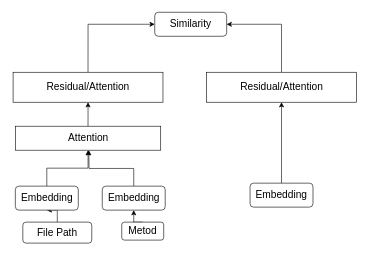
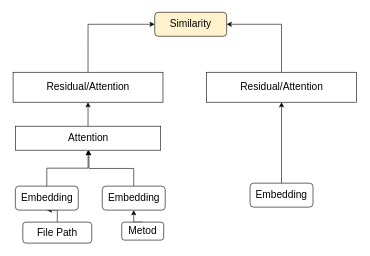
(191, 24) -> (191, 24)
